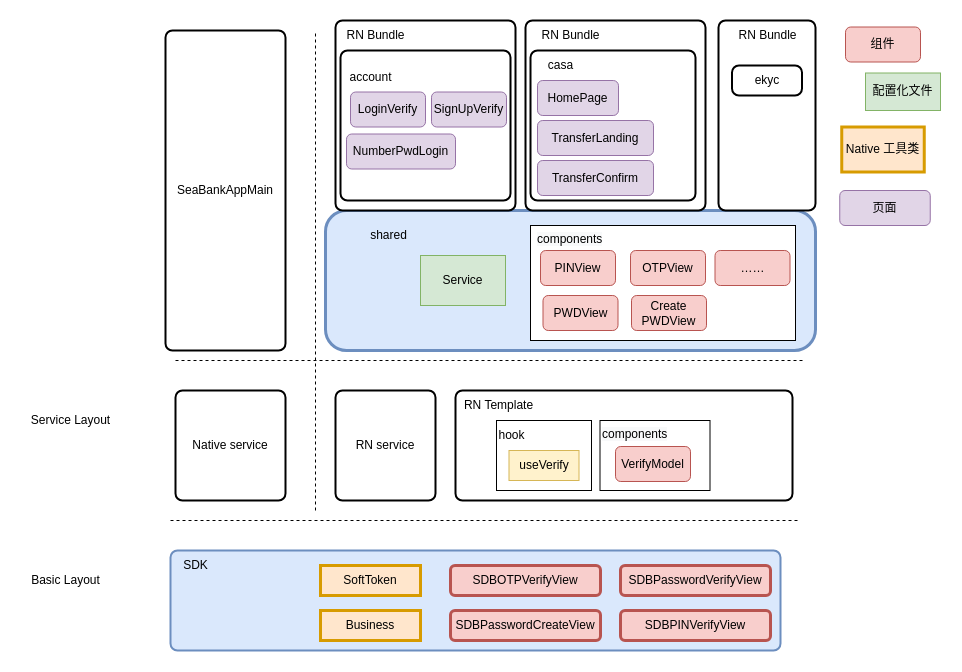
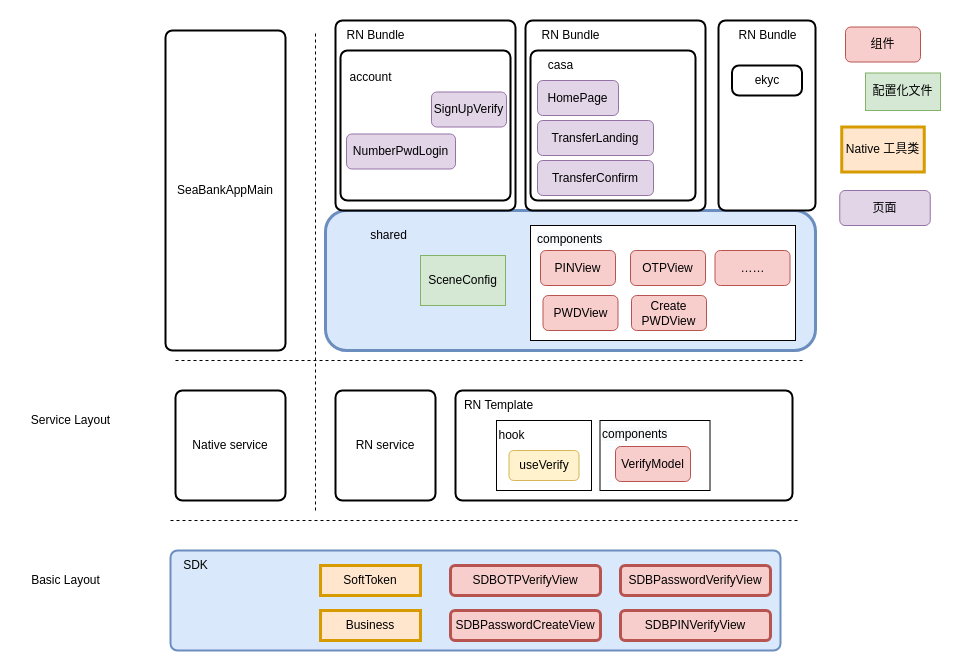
(388, 110) -> none
(463, 281) -> (463, 281)
(544, 466) -> (544, 466)
